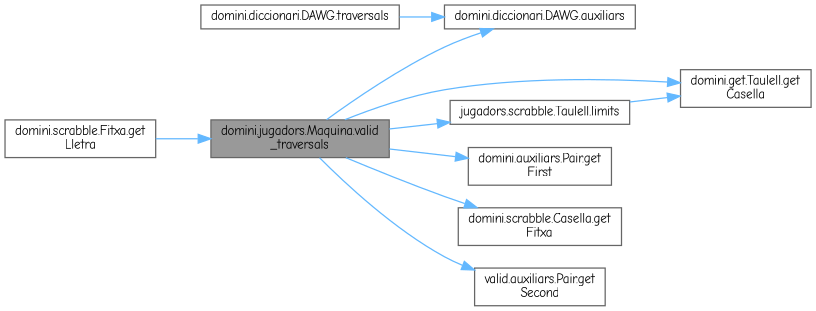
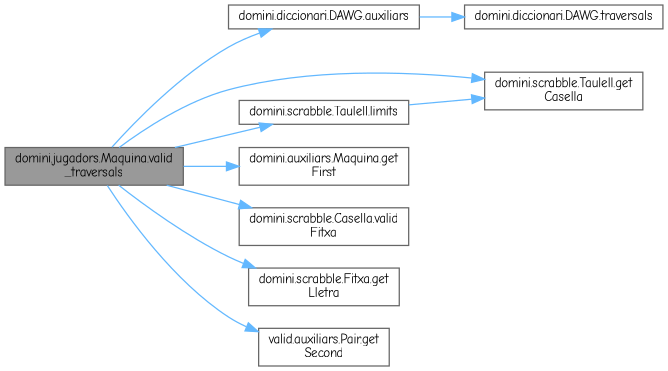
(416, 17) -> (436, 17)
(746, 89) -> (564, 91)
(540, 112) -> (324, 112)
(177, 139) -> (179, 228)
(540, 166) -> (324, 166)
(540, 227) -> (324, 227)
